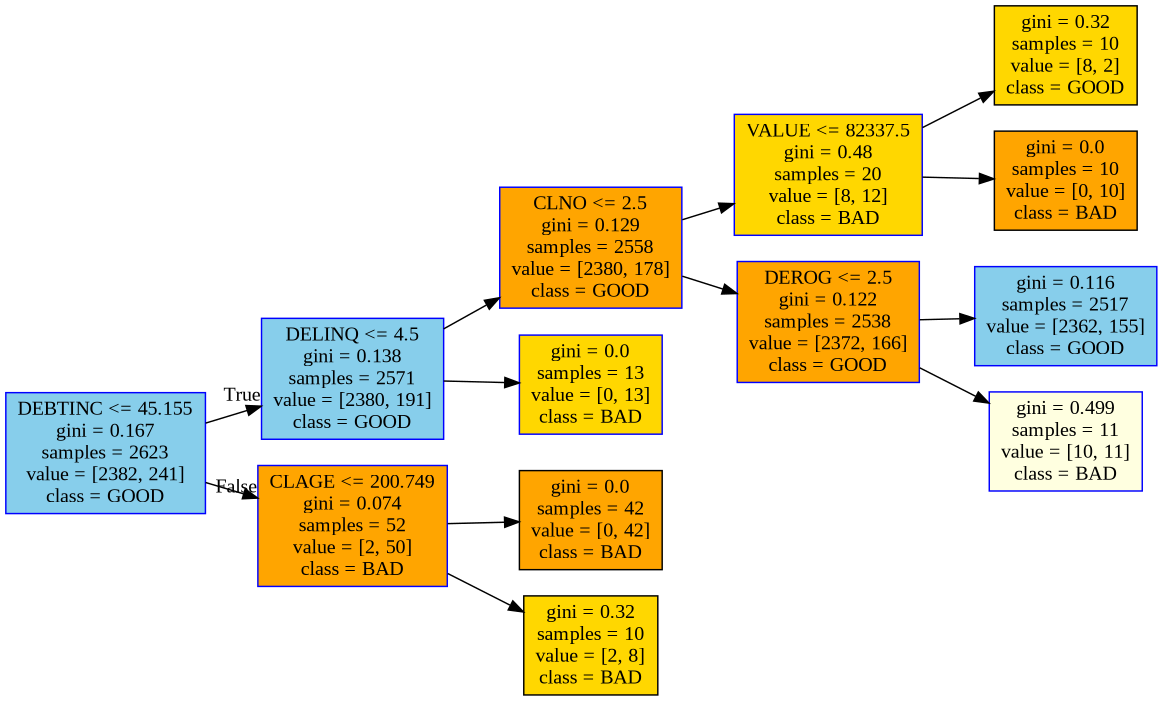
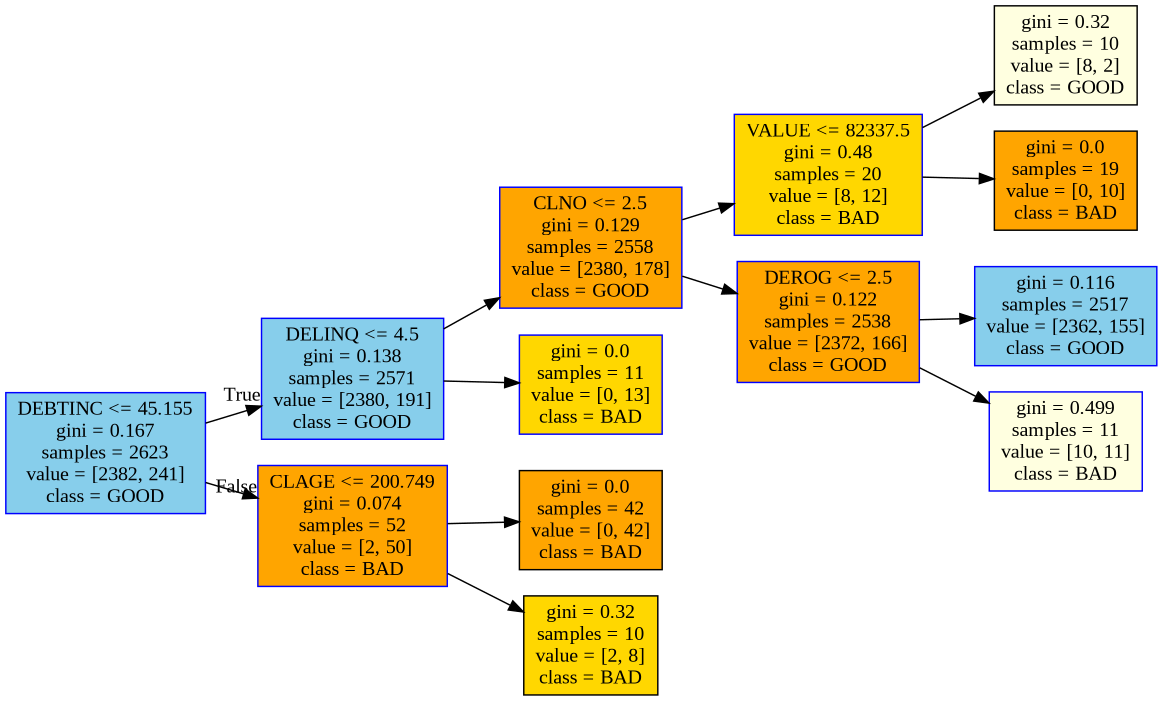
(1066, 55) -> (1066, 55)
(1066, 181) -> (1066, 181)
(591, 385) -> (591, 385)
